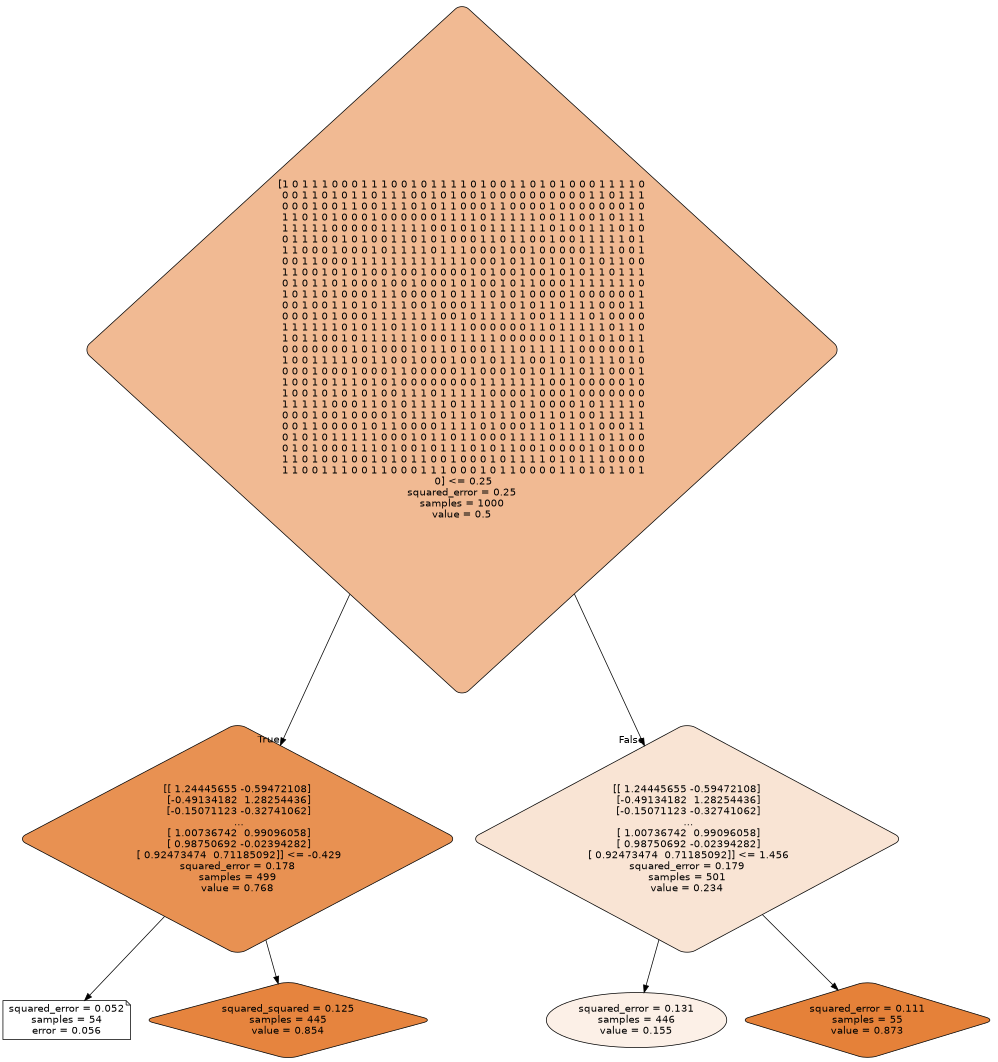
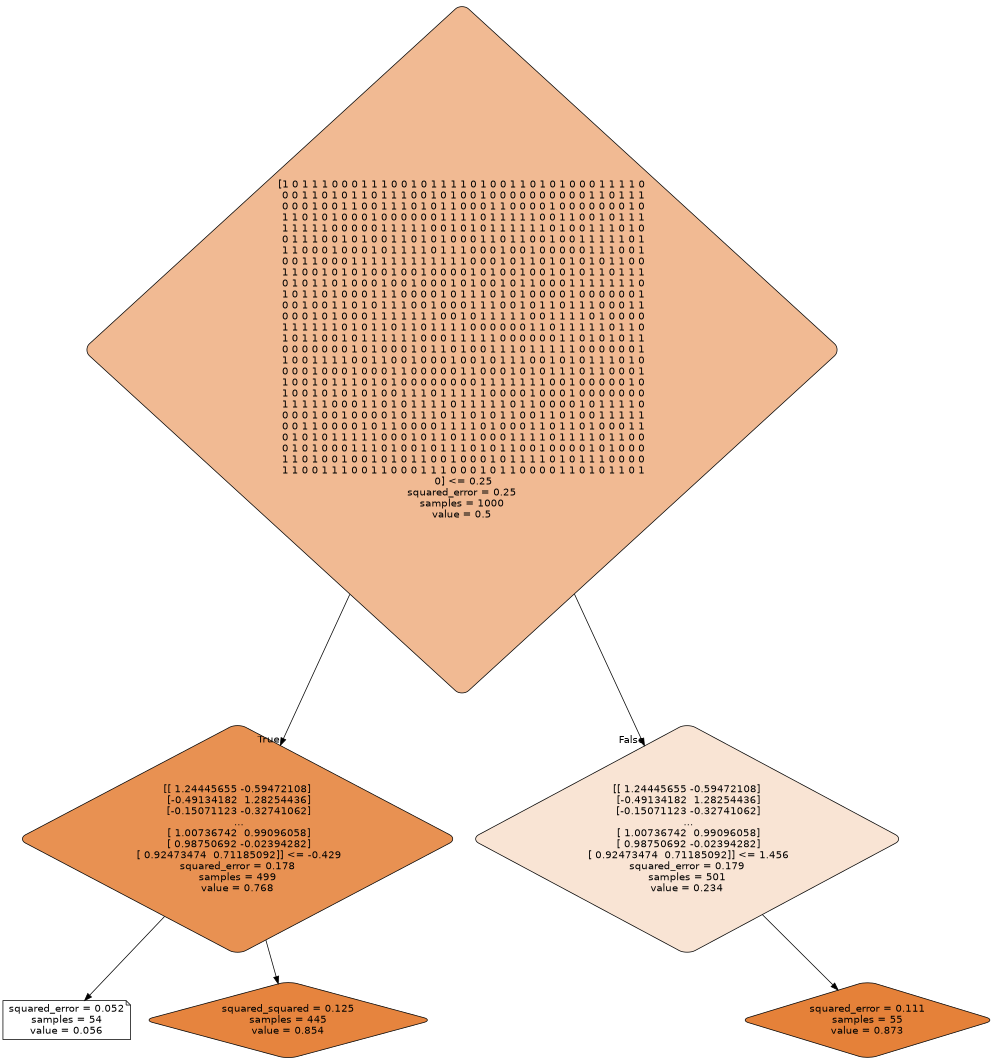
(67, 1020) -> (67, 1020)
(637, 1020) -> none
